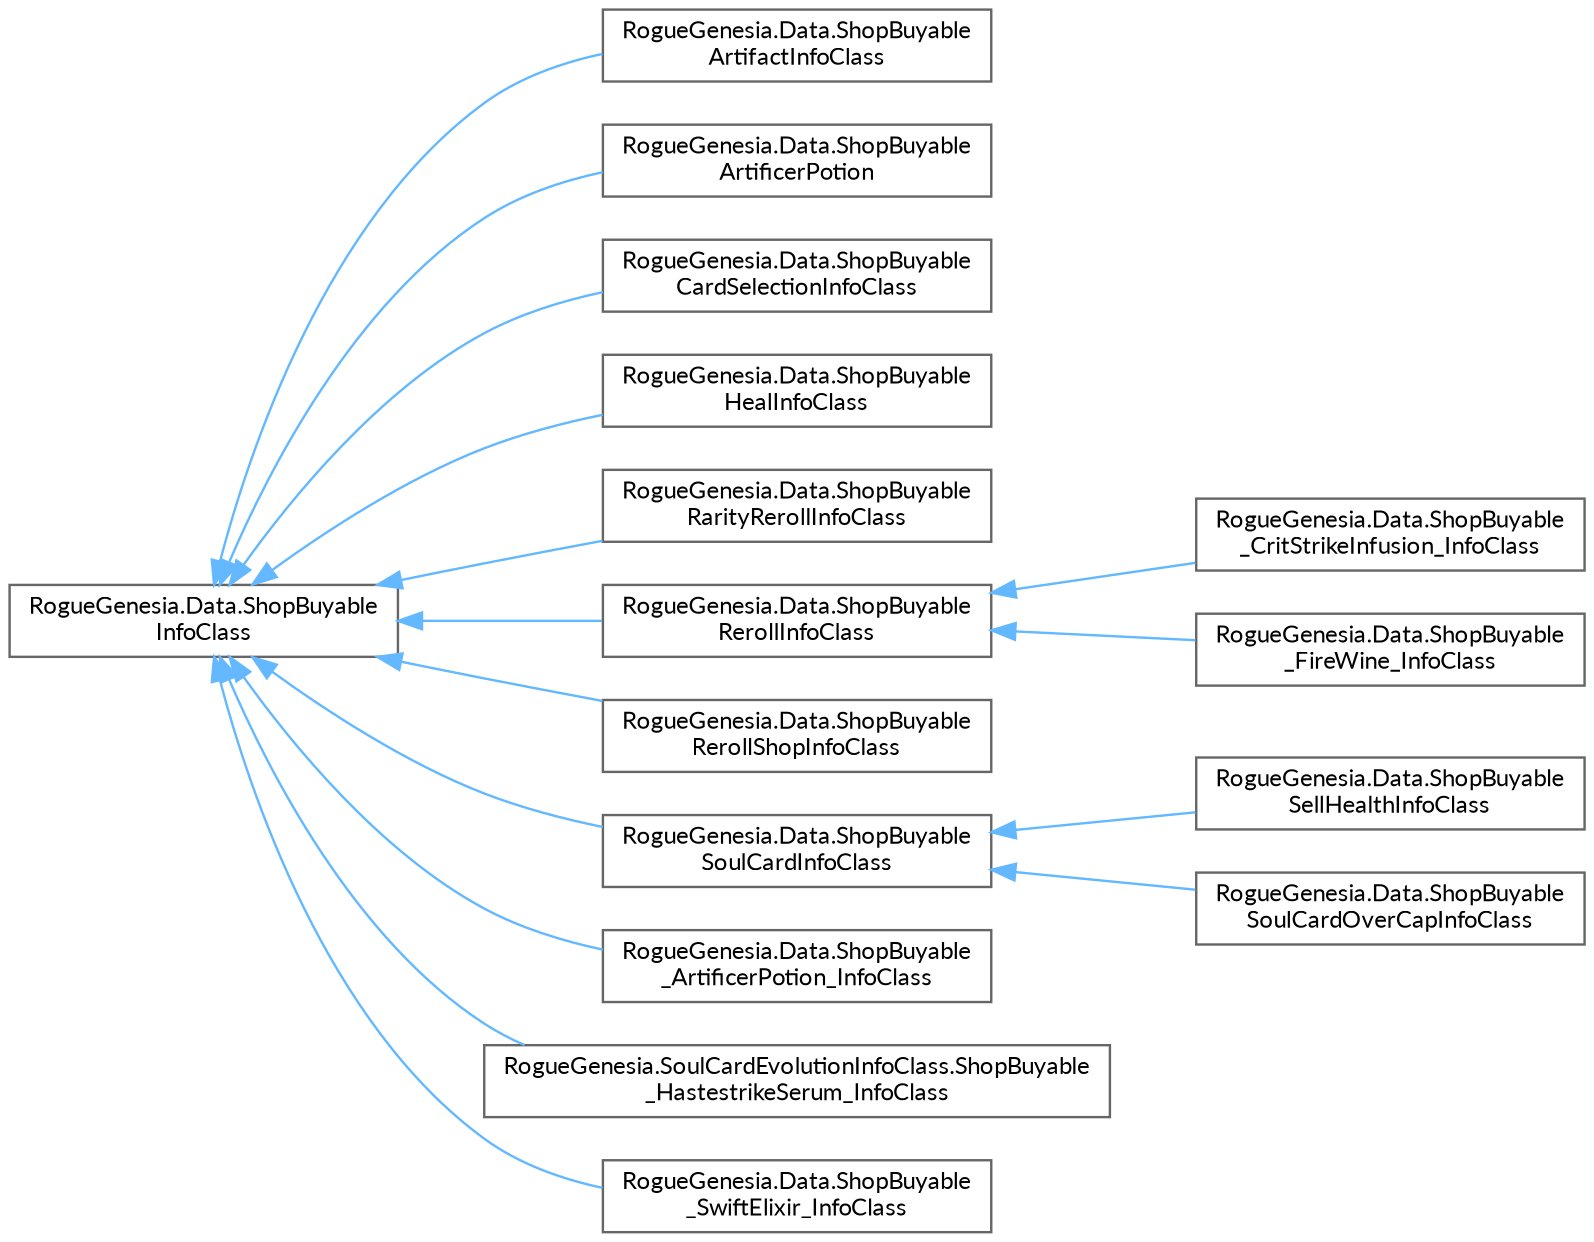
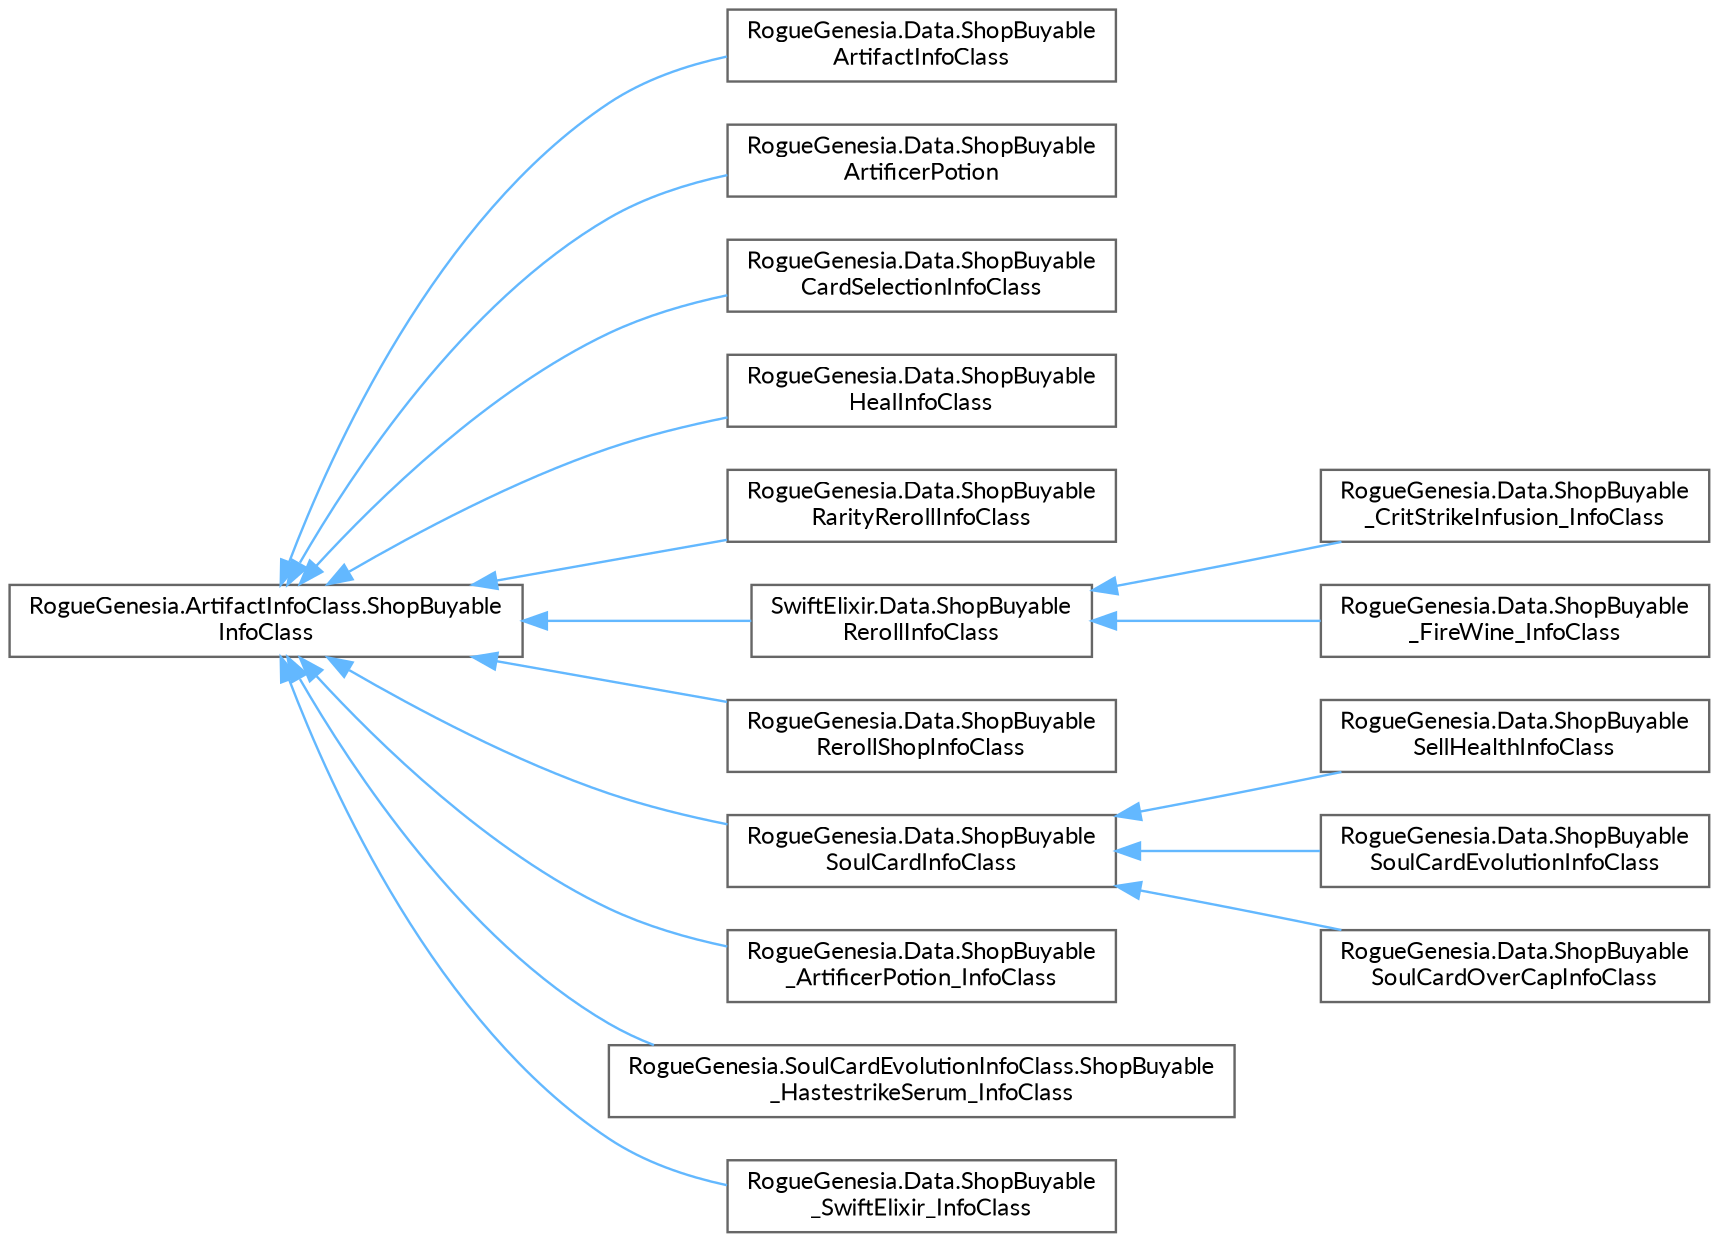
(204, 621) -> (266, 621)
(797, 621) -> (922, 621)
none -> (1515, 851)
